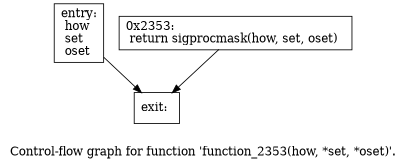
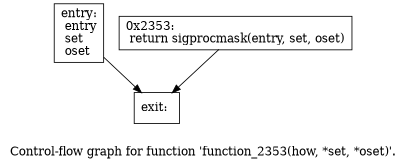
(75, 26) -> (79, 26)
(232, 39) -> (236, 39)
